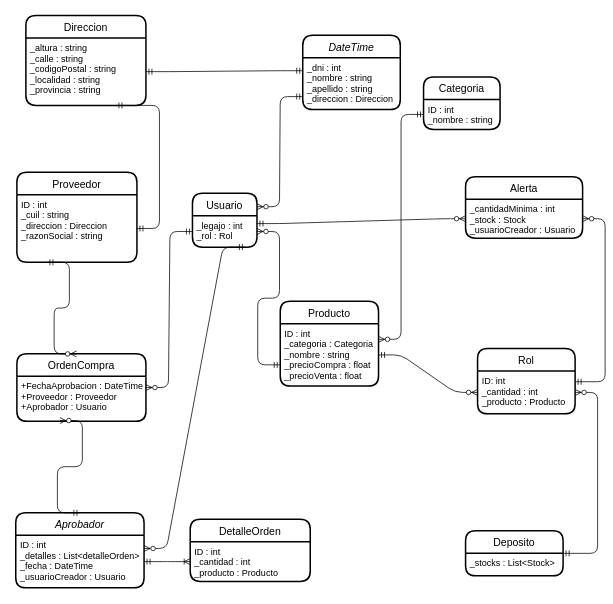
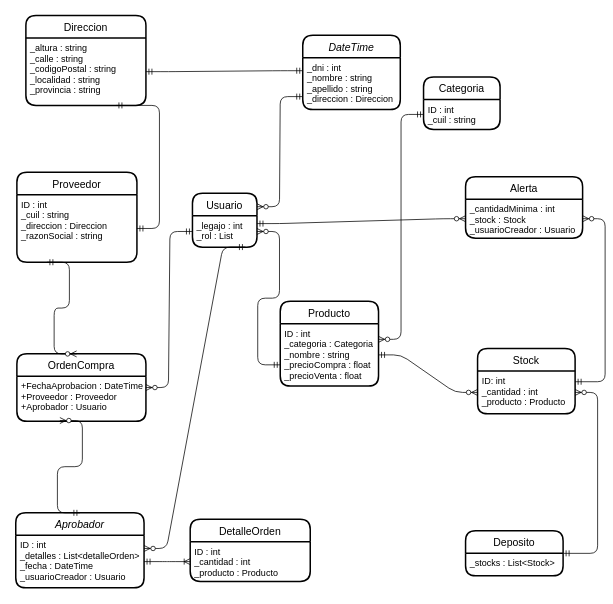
(443, 110) -> (443, 110)
(223, 226) -> (223, 226)
(526, 360) -> (526, 360)
